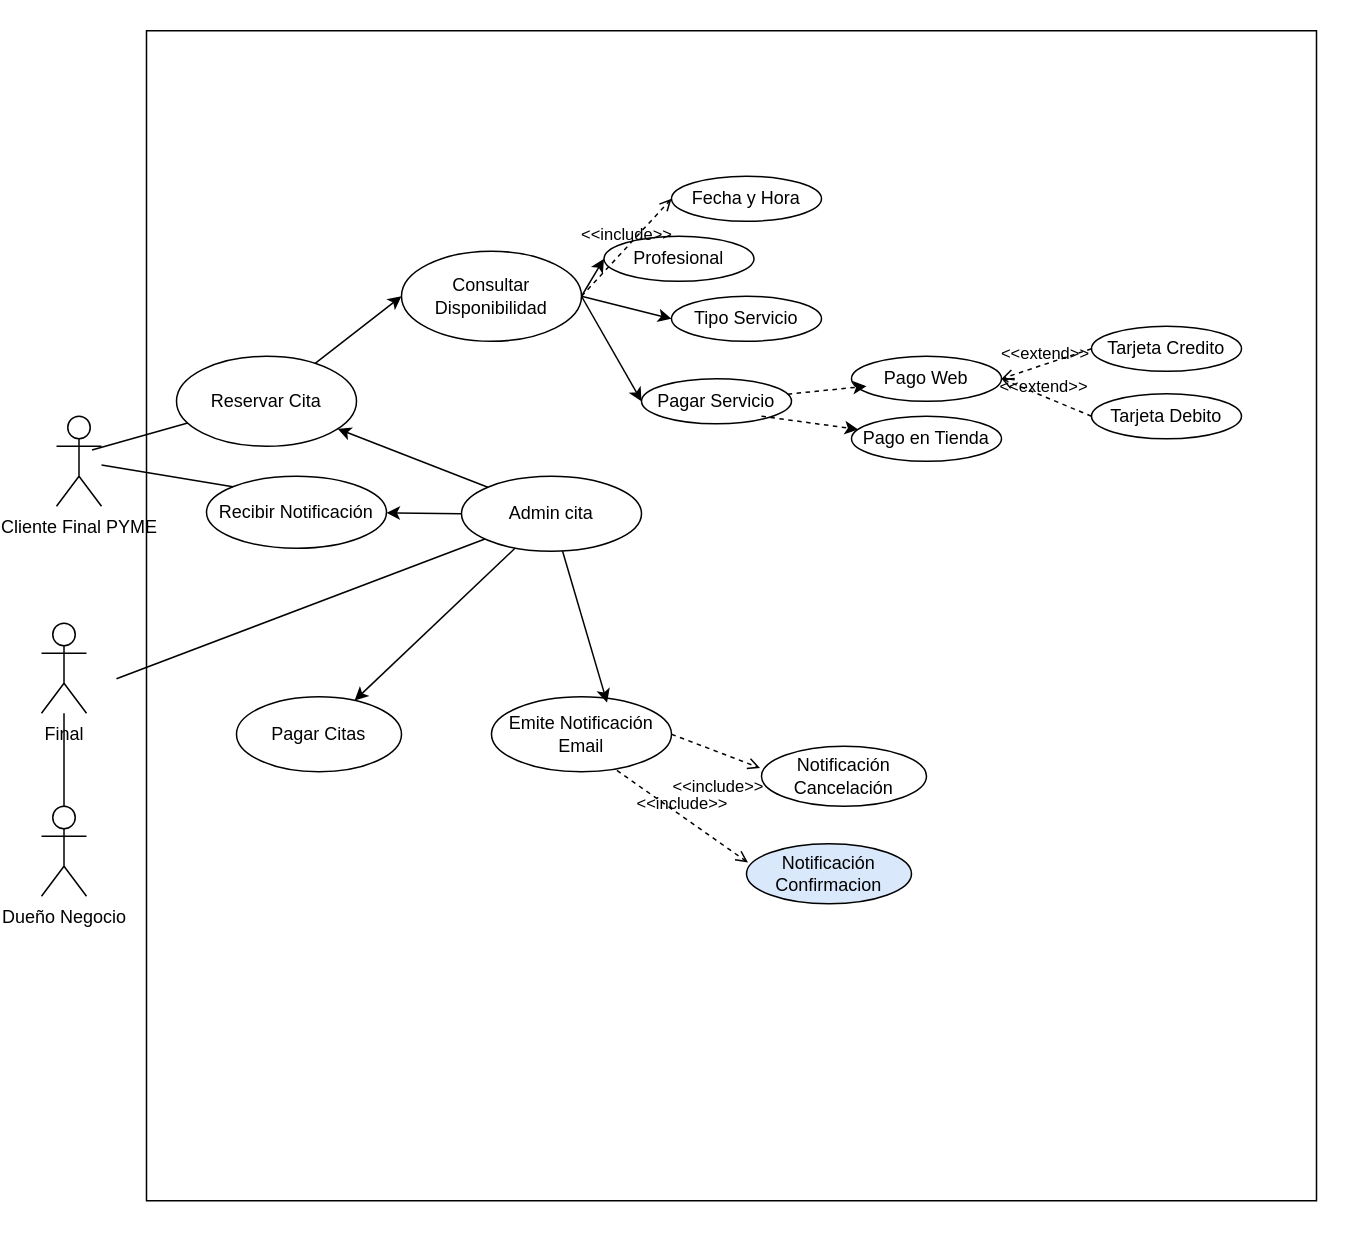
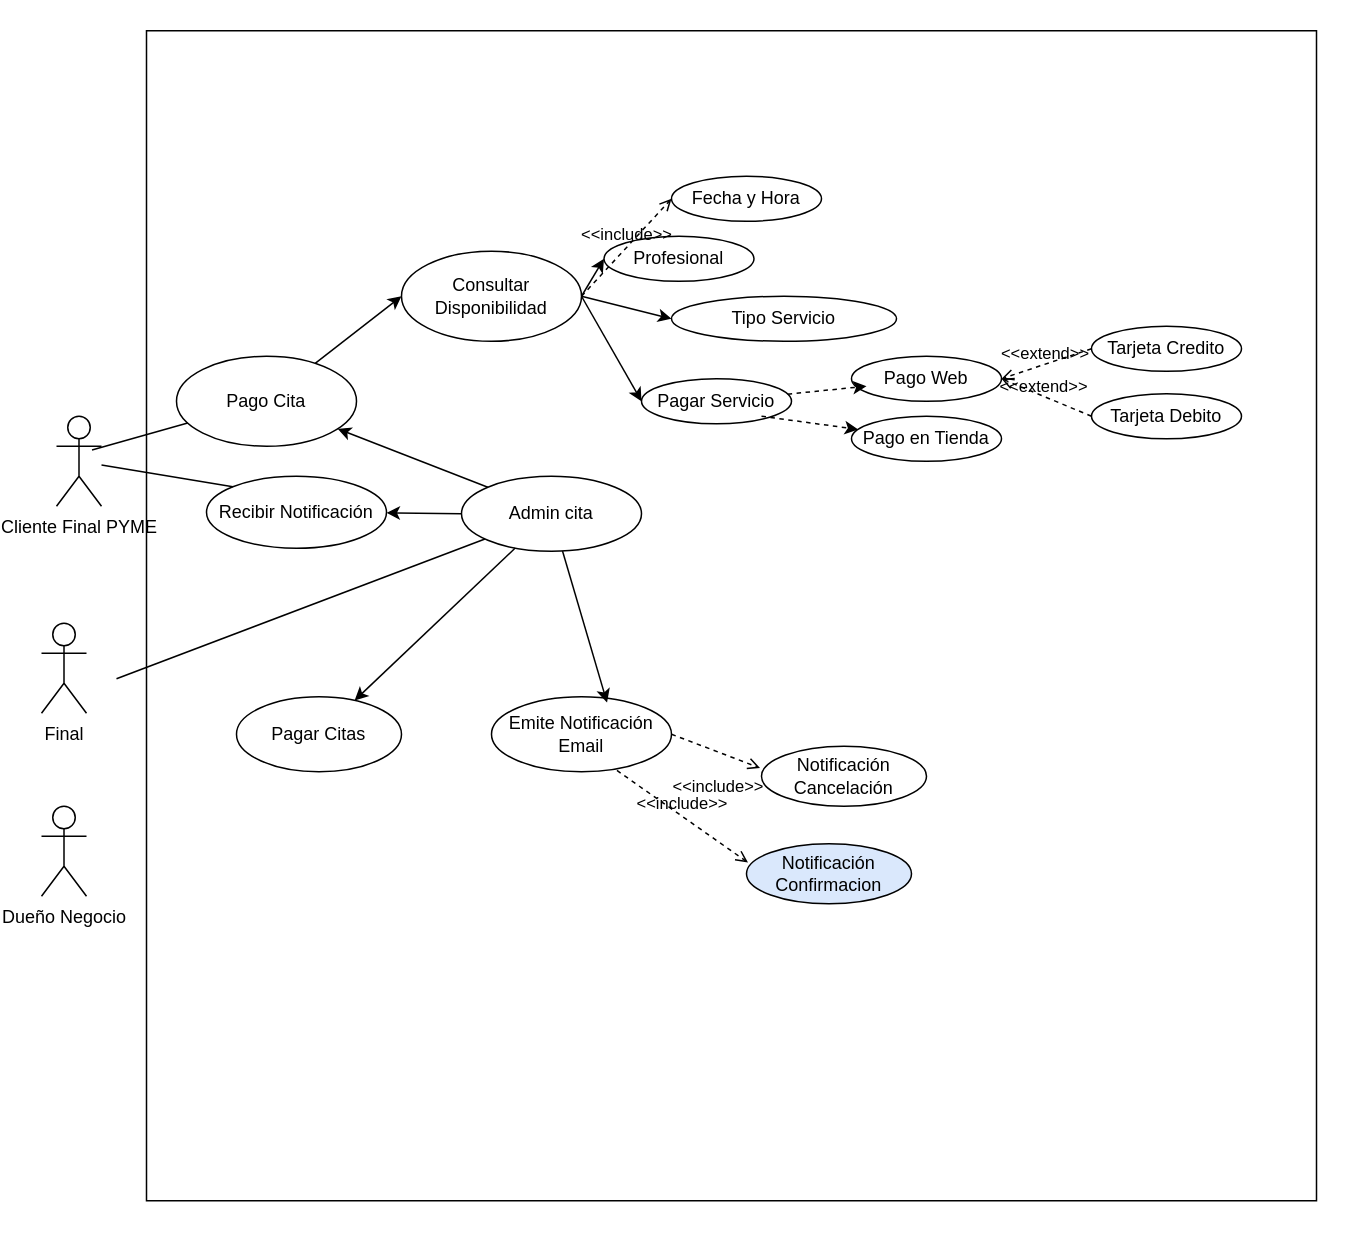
(746, 319) -> (784, 319)
(266, 401) -> (266, 401)
(64, 760) -> none
